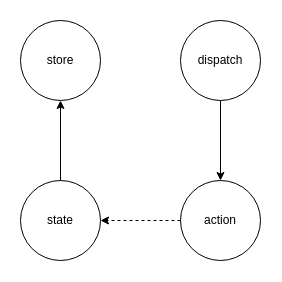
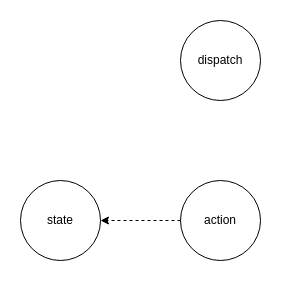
(61, 61) -> none
(221, 137) -> none
(61, 144) -> none
